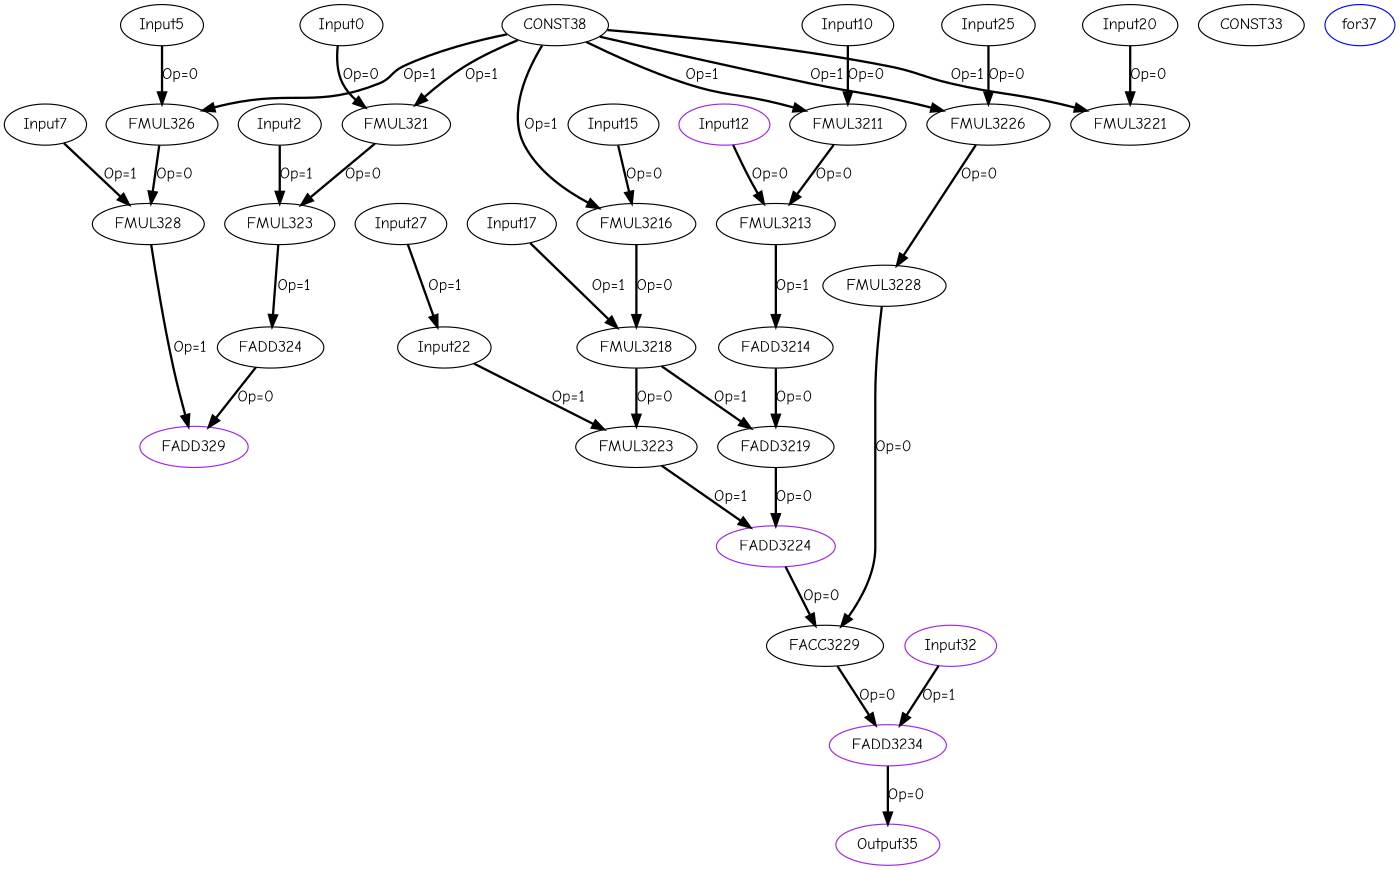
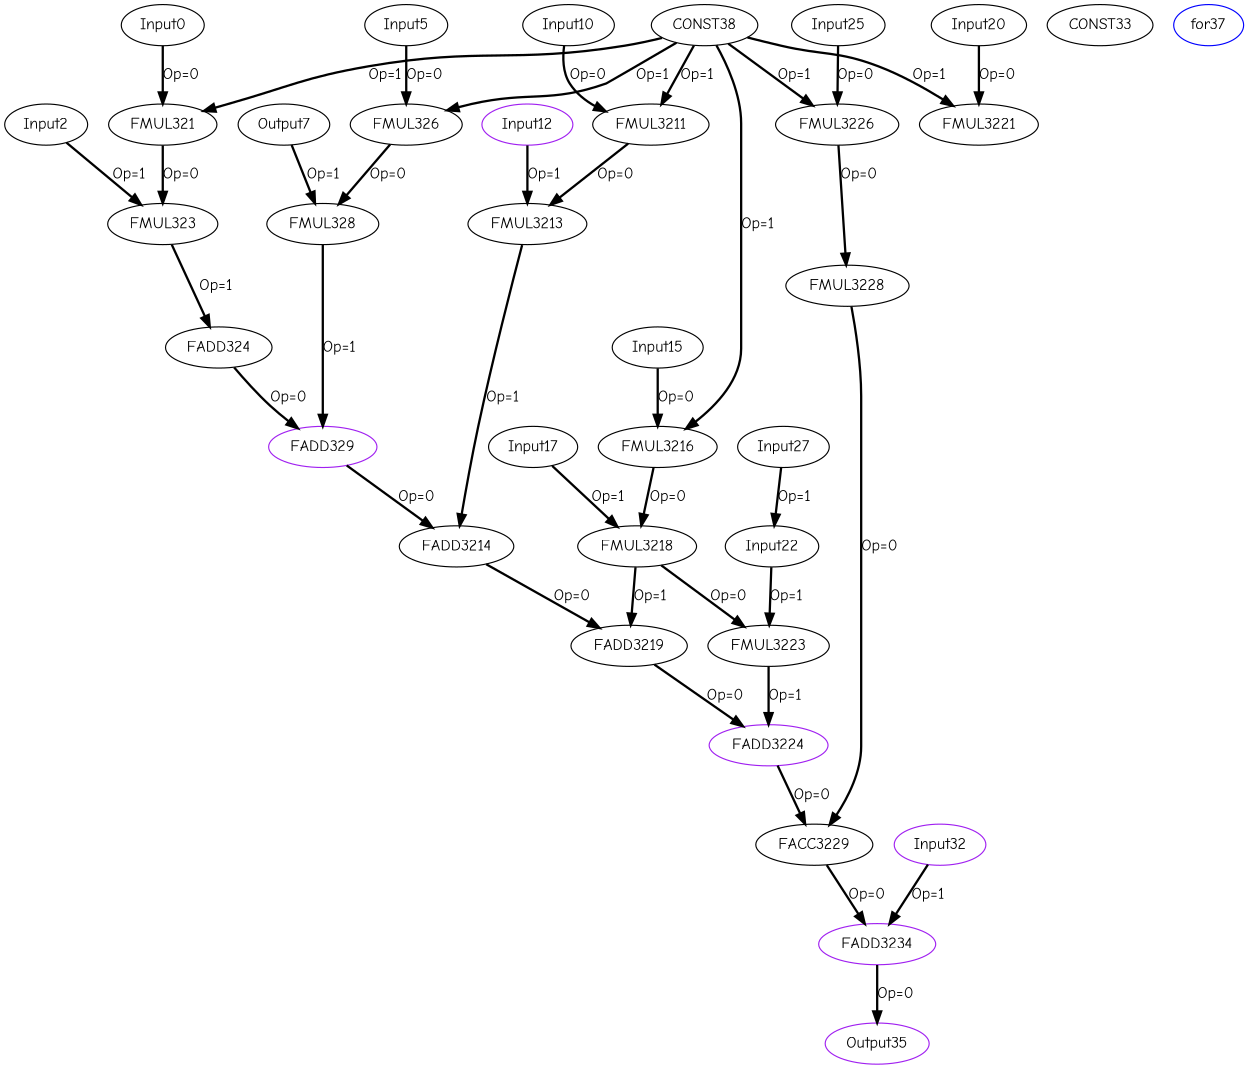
(45, 125) -> (284, 125)
(770, 174) -> (544, 174)
none -> (385, 493)
